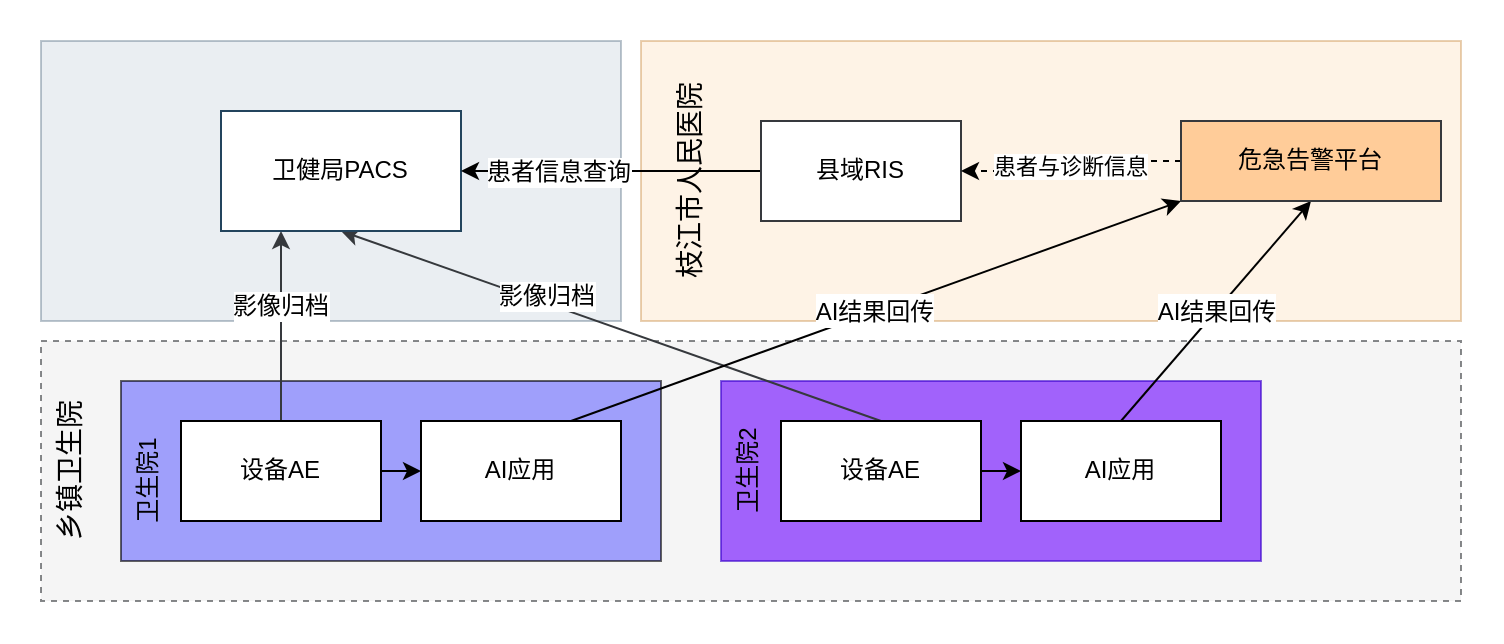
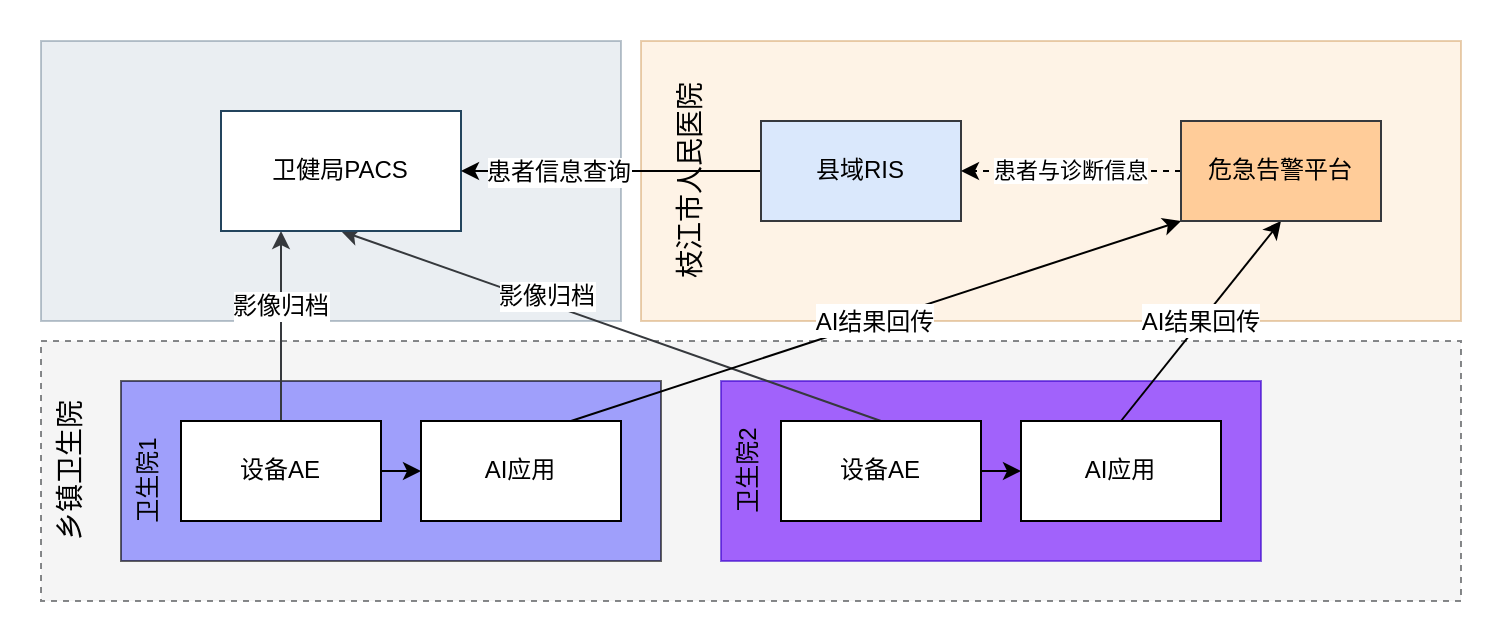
(1311, 161) -> (1281, 171)
(861, 171) -> (861, 171)
